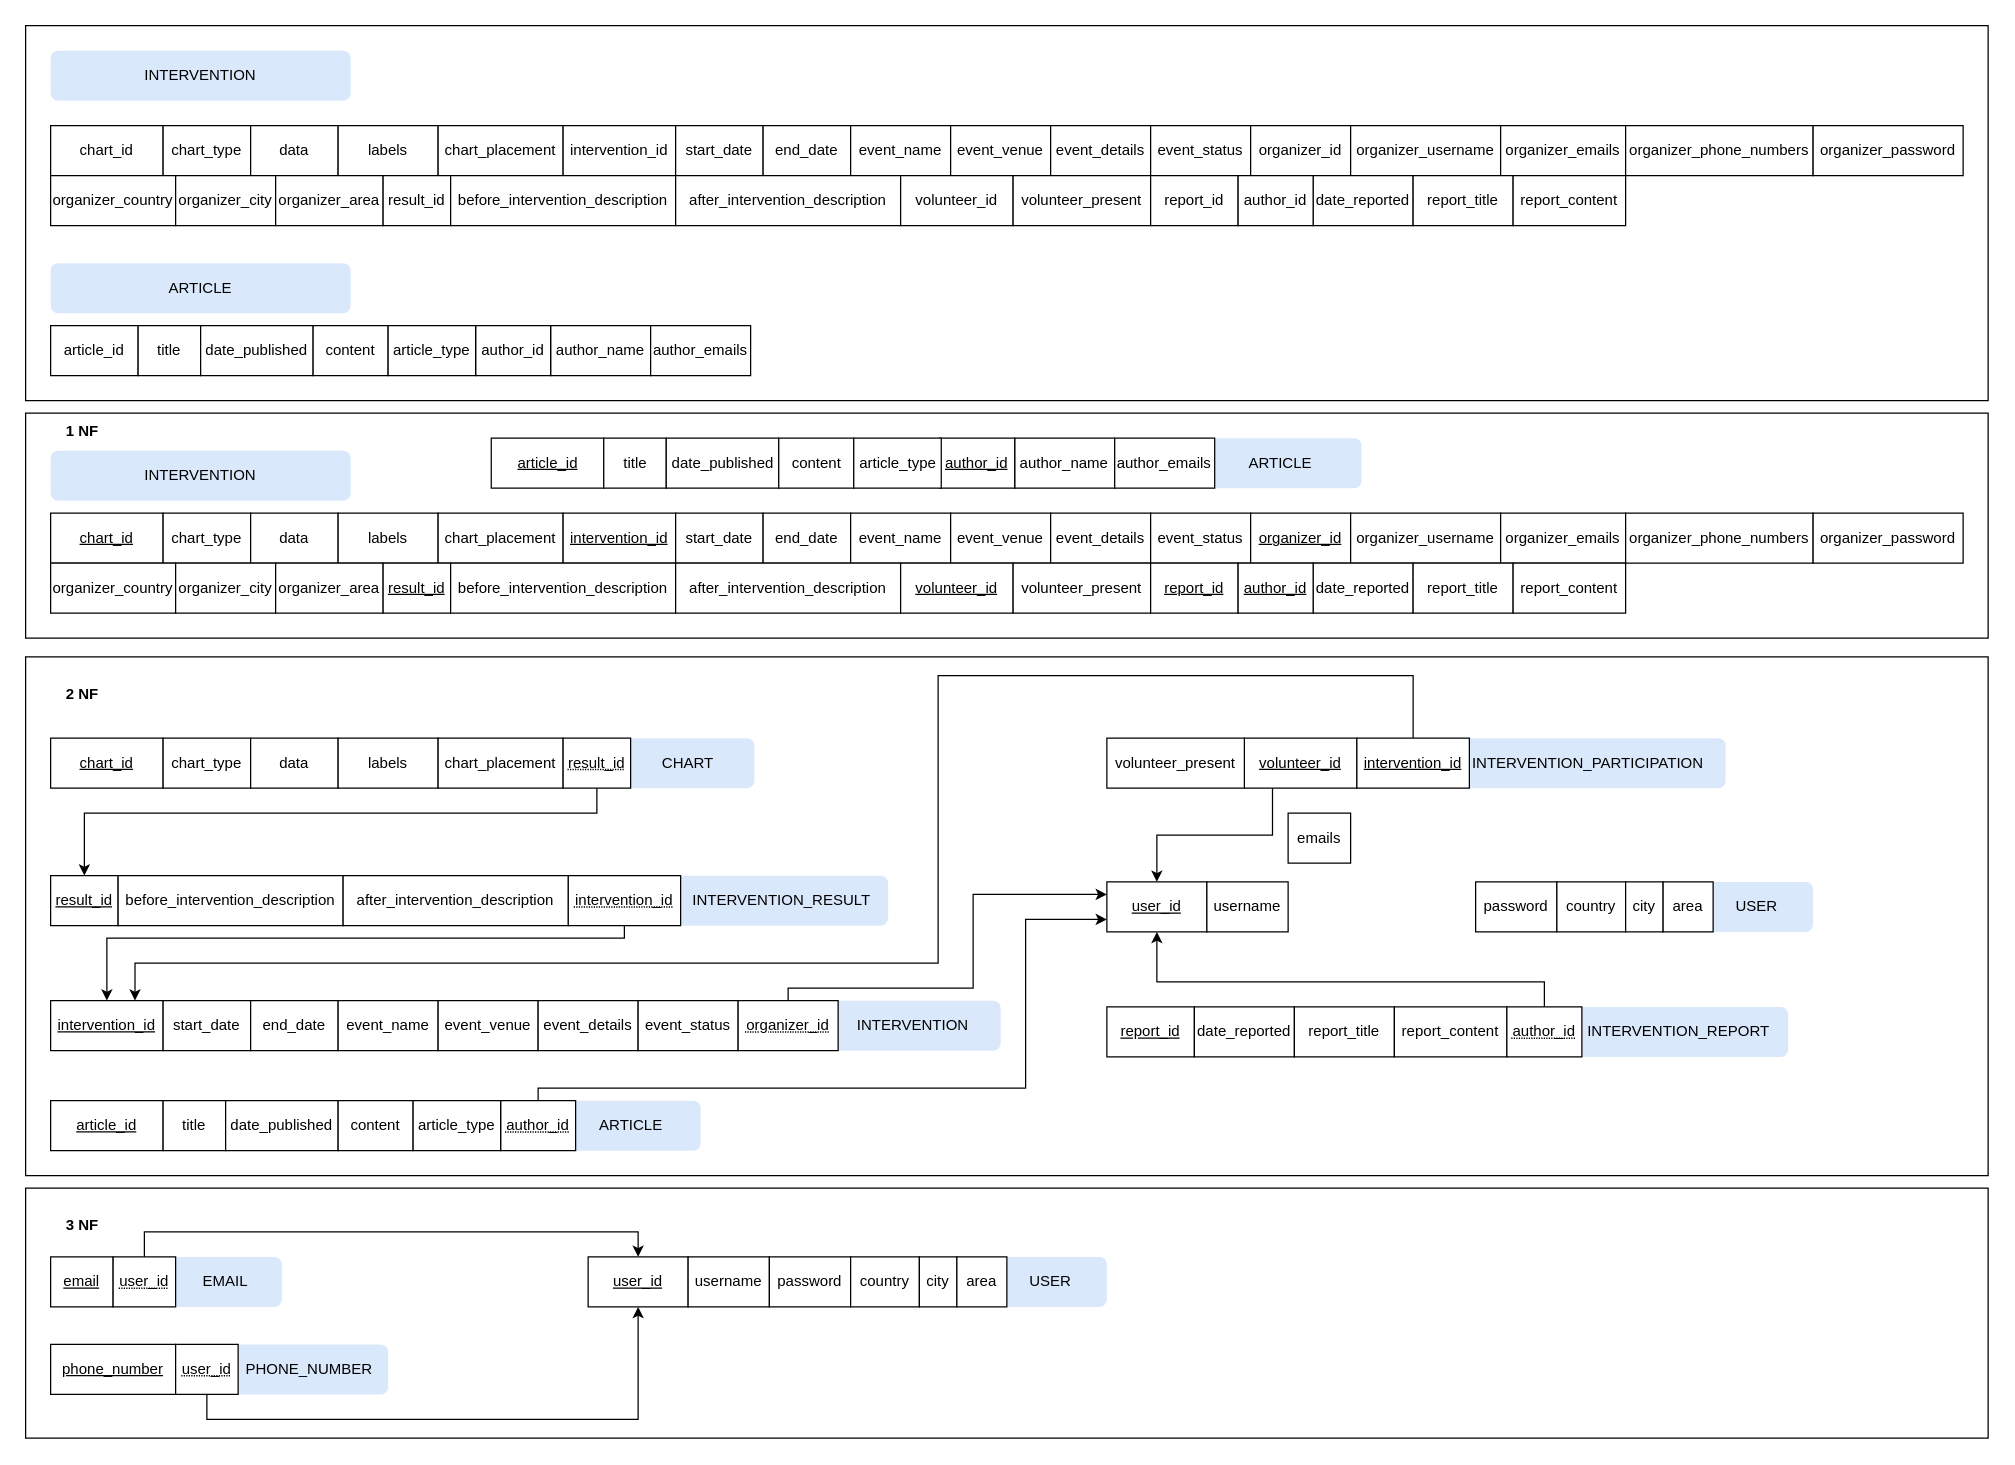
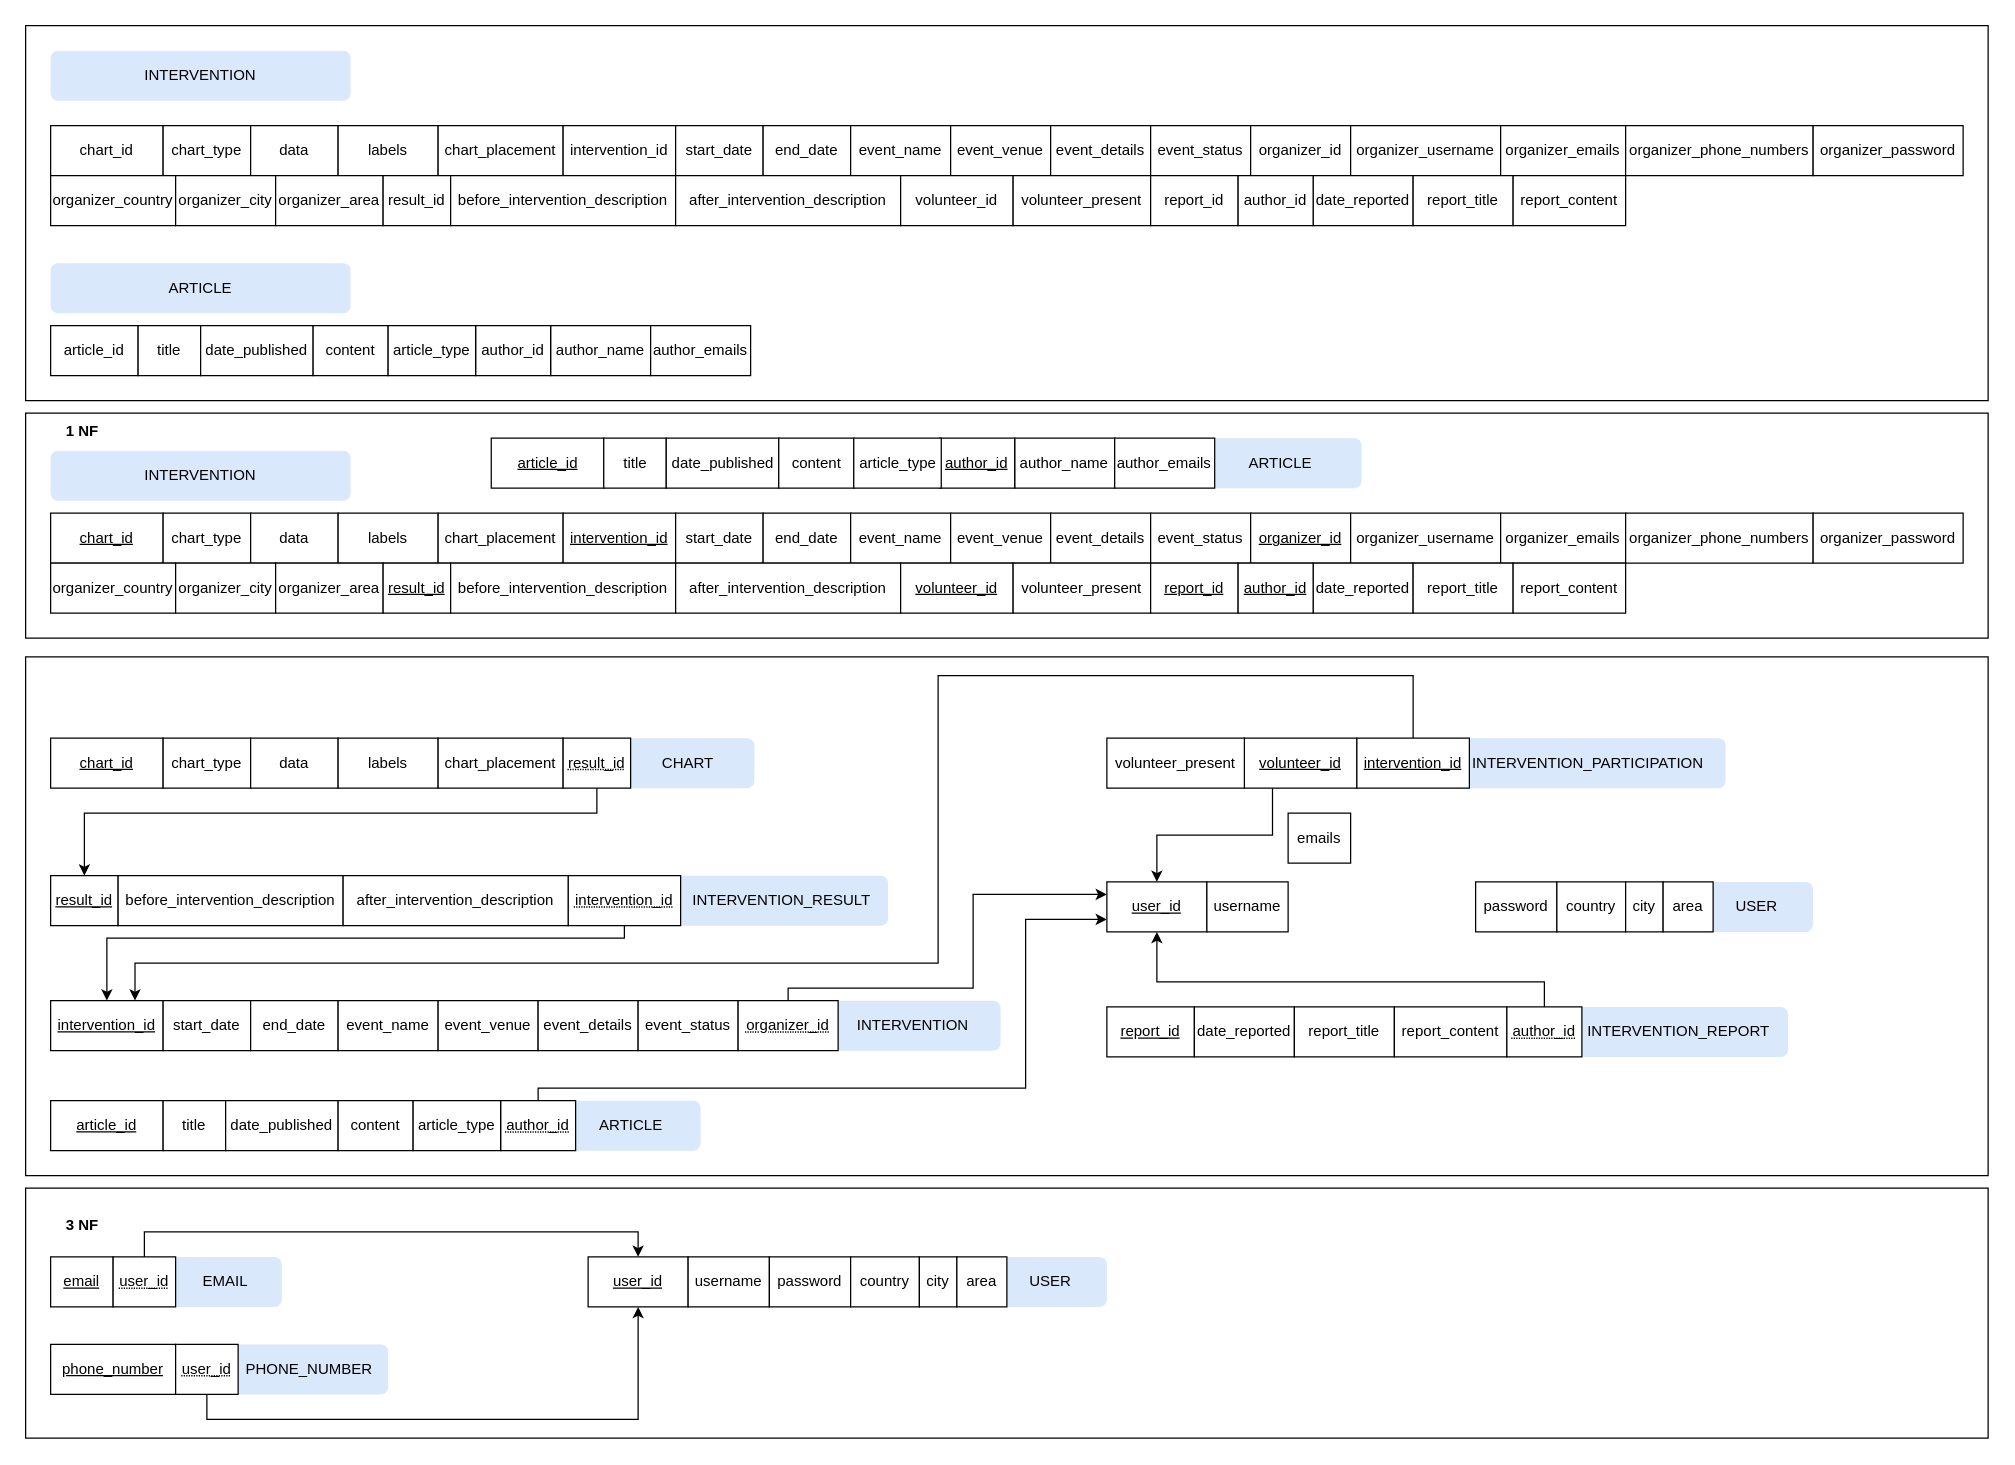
(82, 694) -> none
